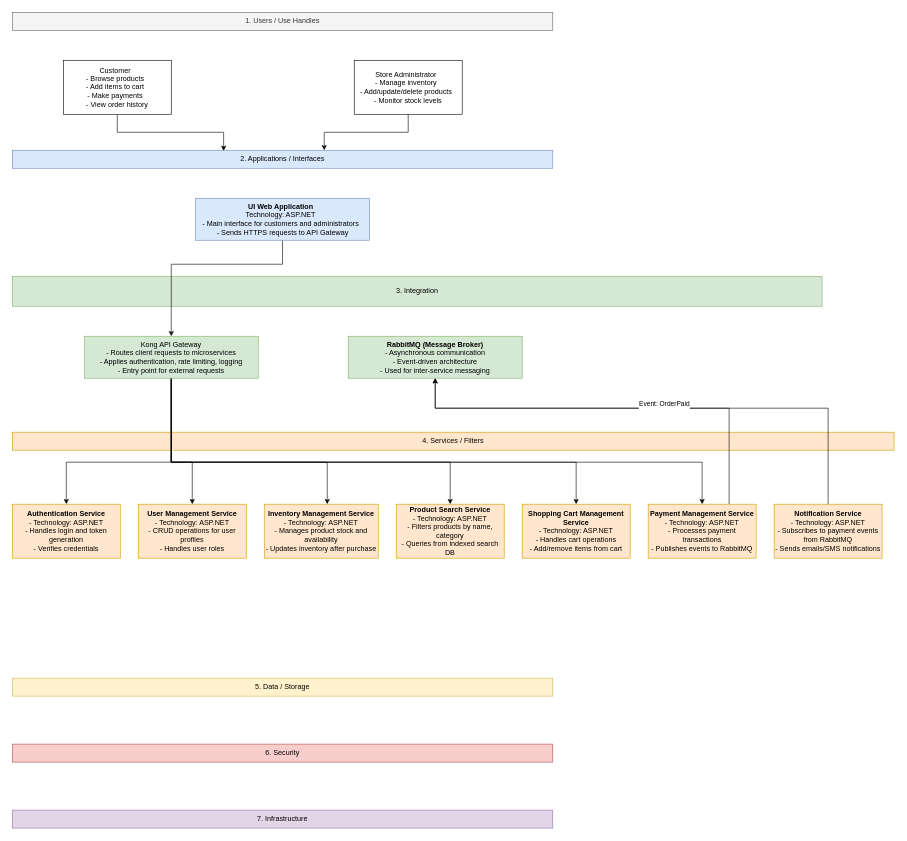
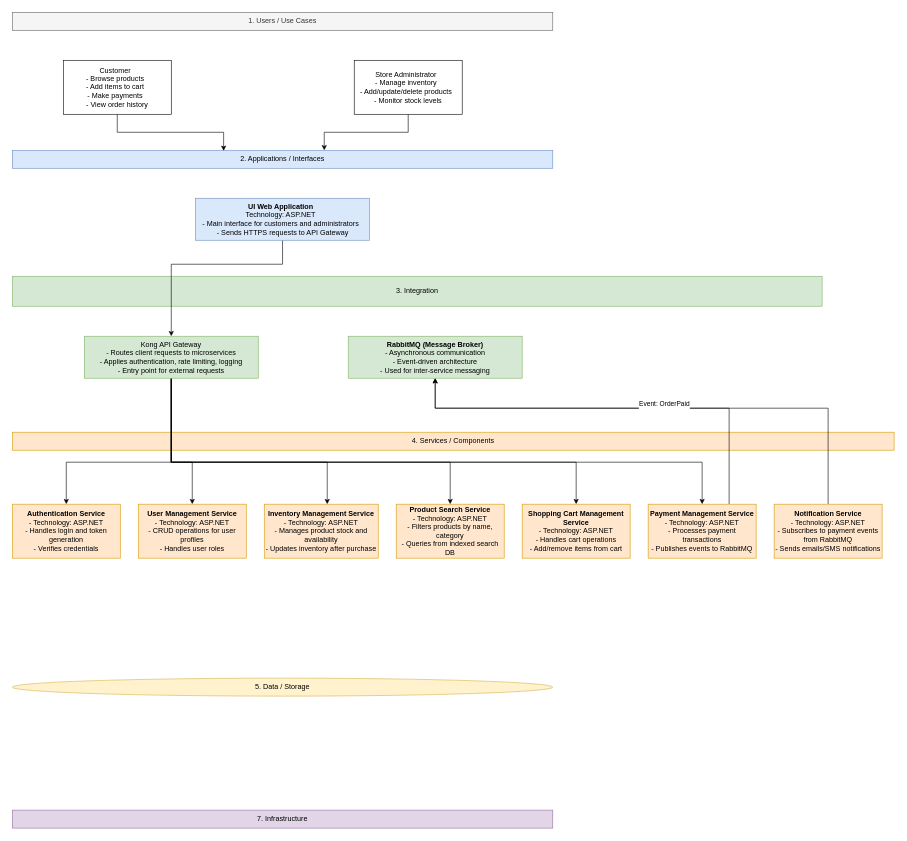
(283, 21) -> (283, 21)
(453, 441) -> (453, 441)
(283, 687) -> (283, 687)
(283, 753) -> none
